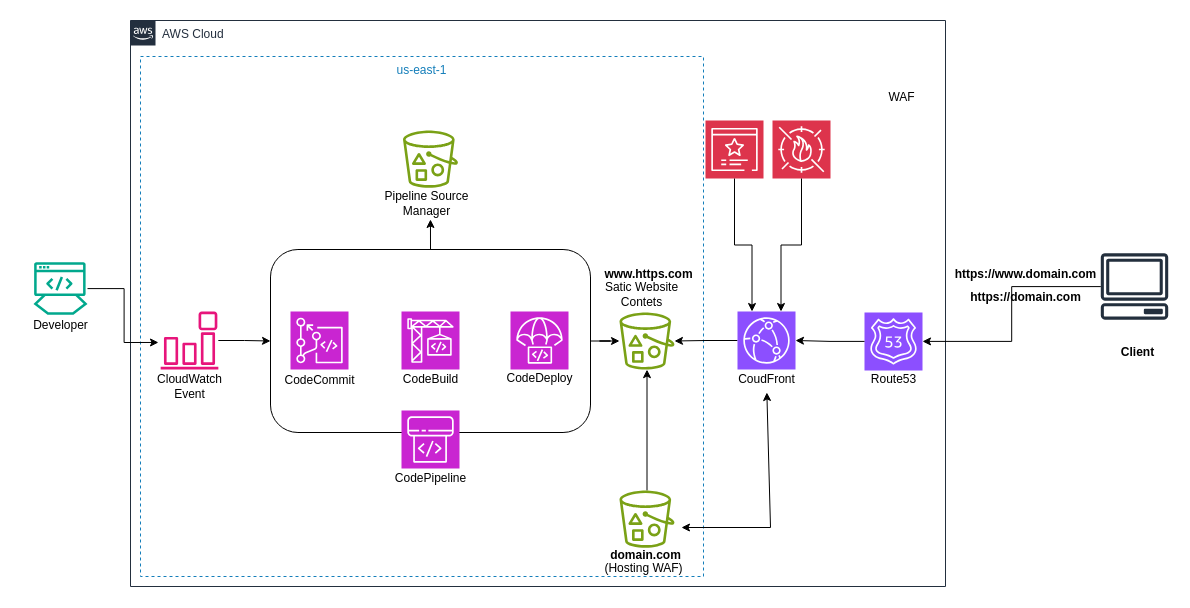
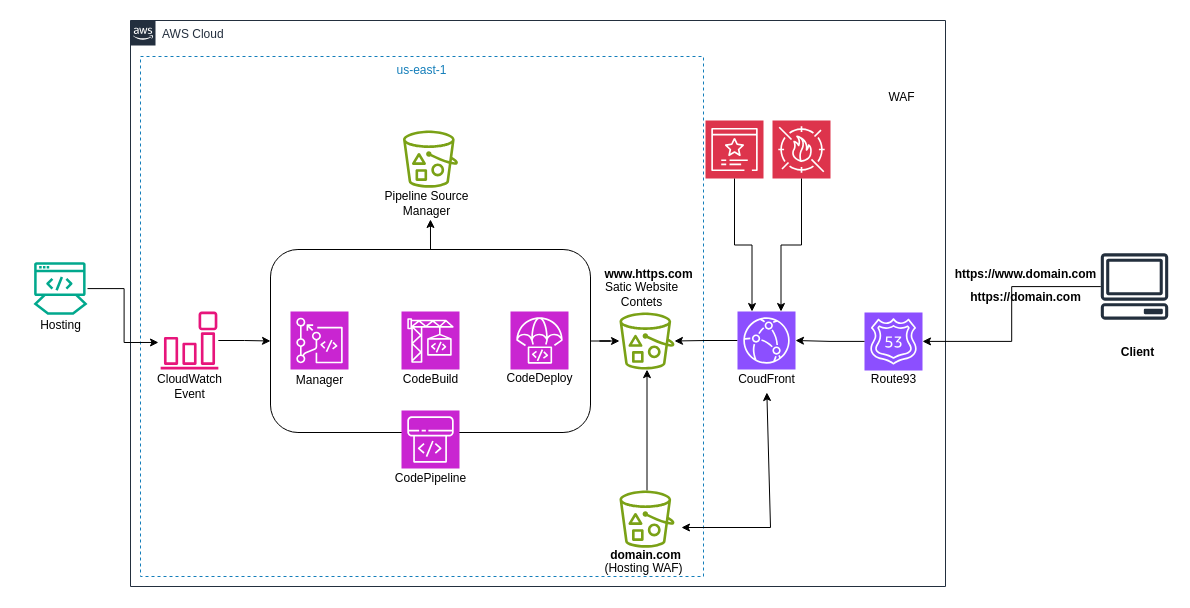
(61, 326) -> (61, 326)
(894, 380) -> (894, 380)
(320, 381) -> (320, 381)
